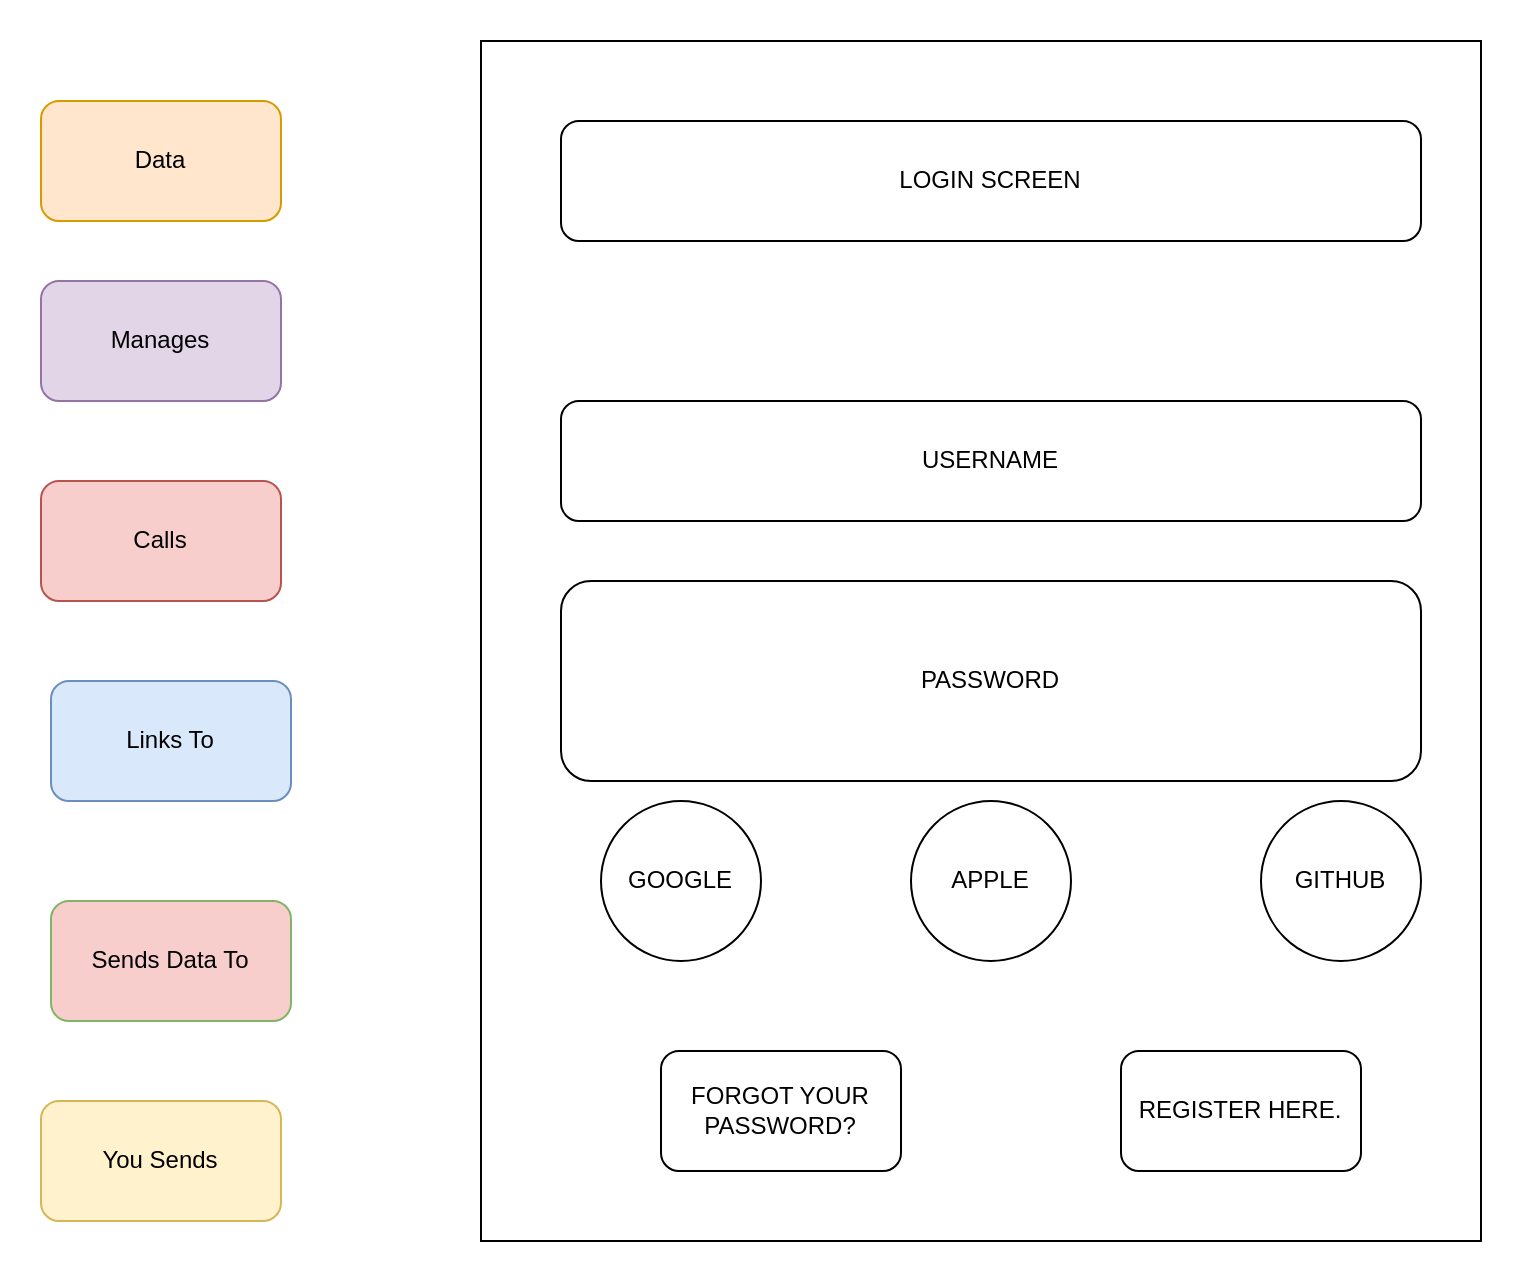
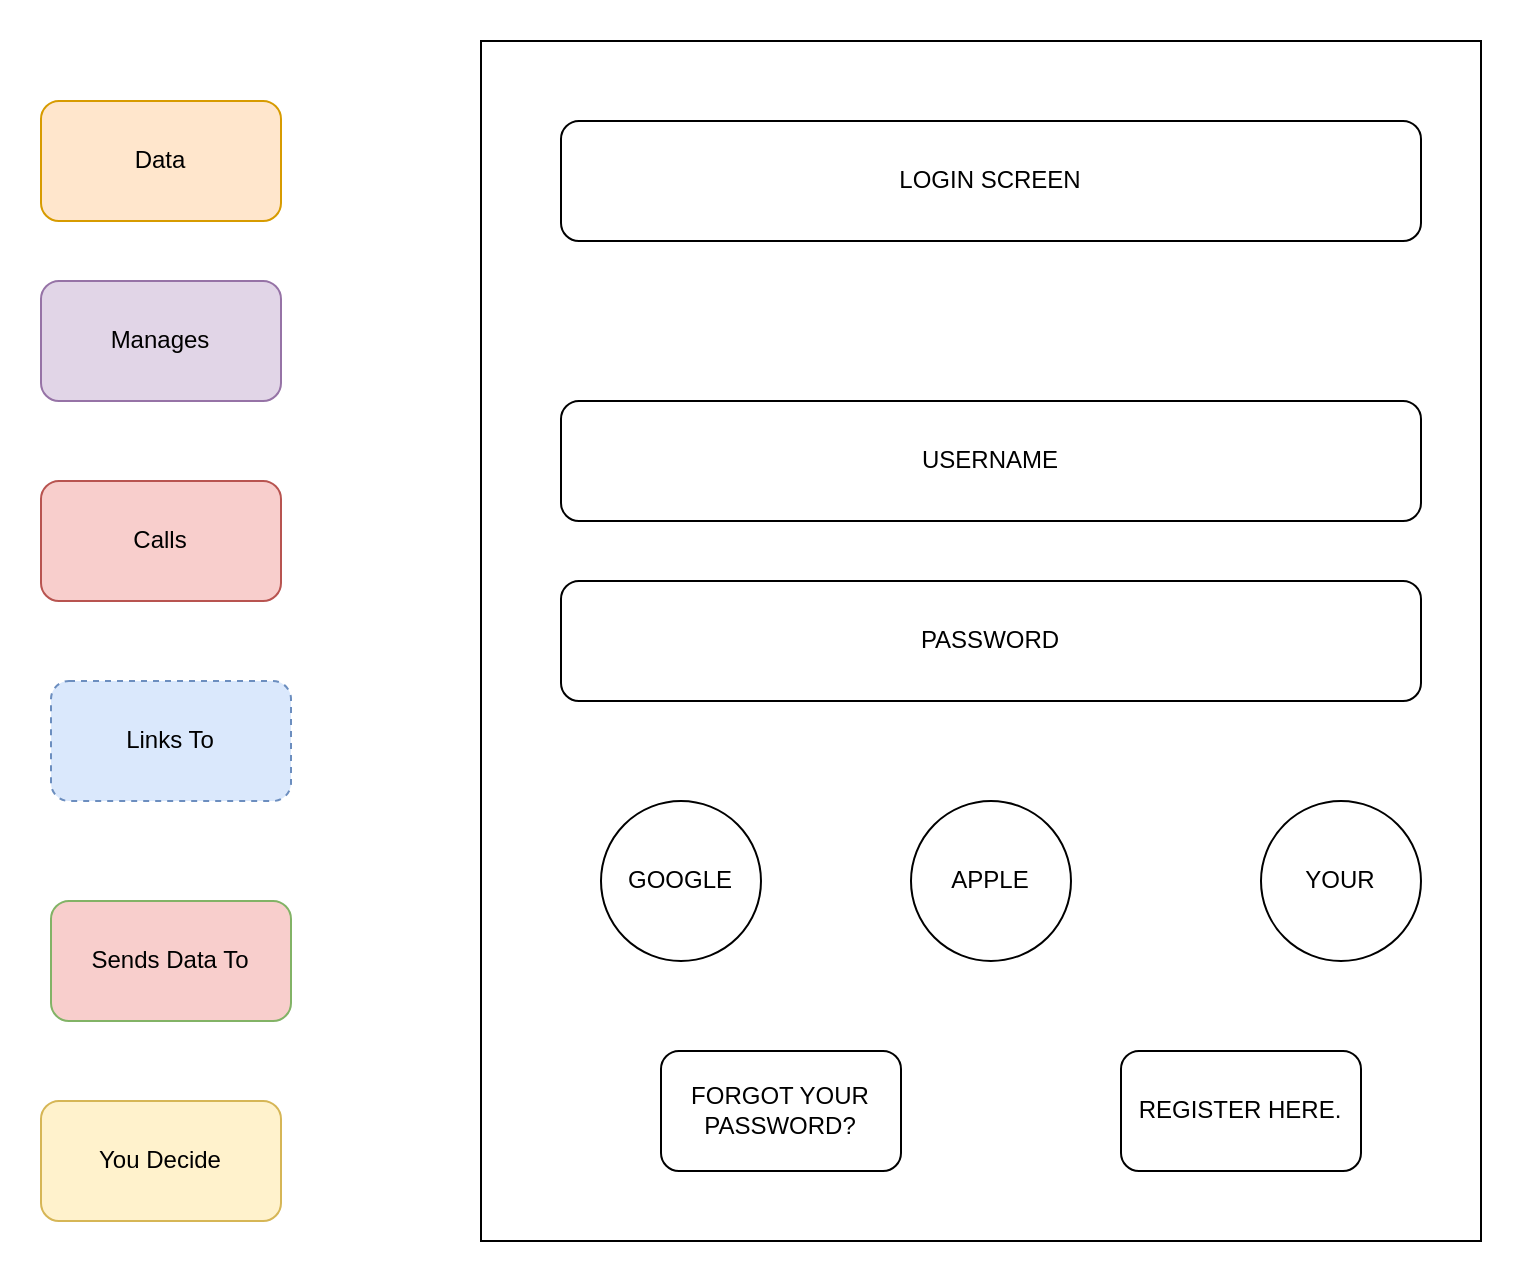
(991, 681) -> (991, 641)
(171, 741) -> (171, 741)
(1341, 881) -> (1341, 881)
(161, 1161) -> (161, 1161)
